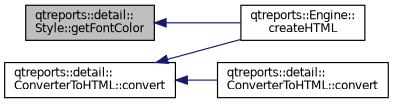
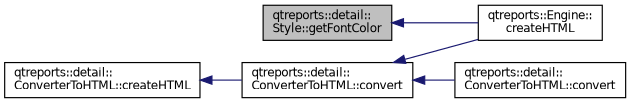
none -> (102, 80)
